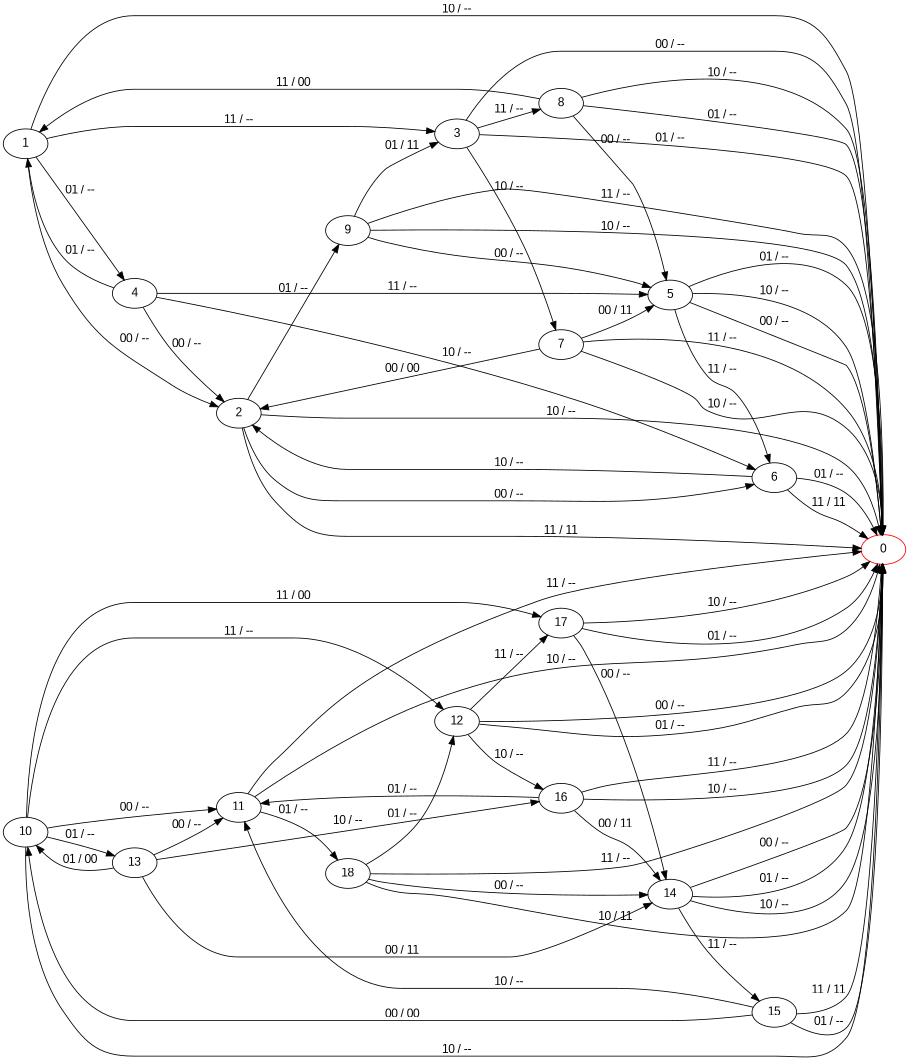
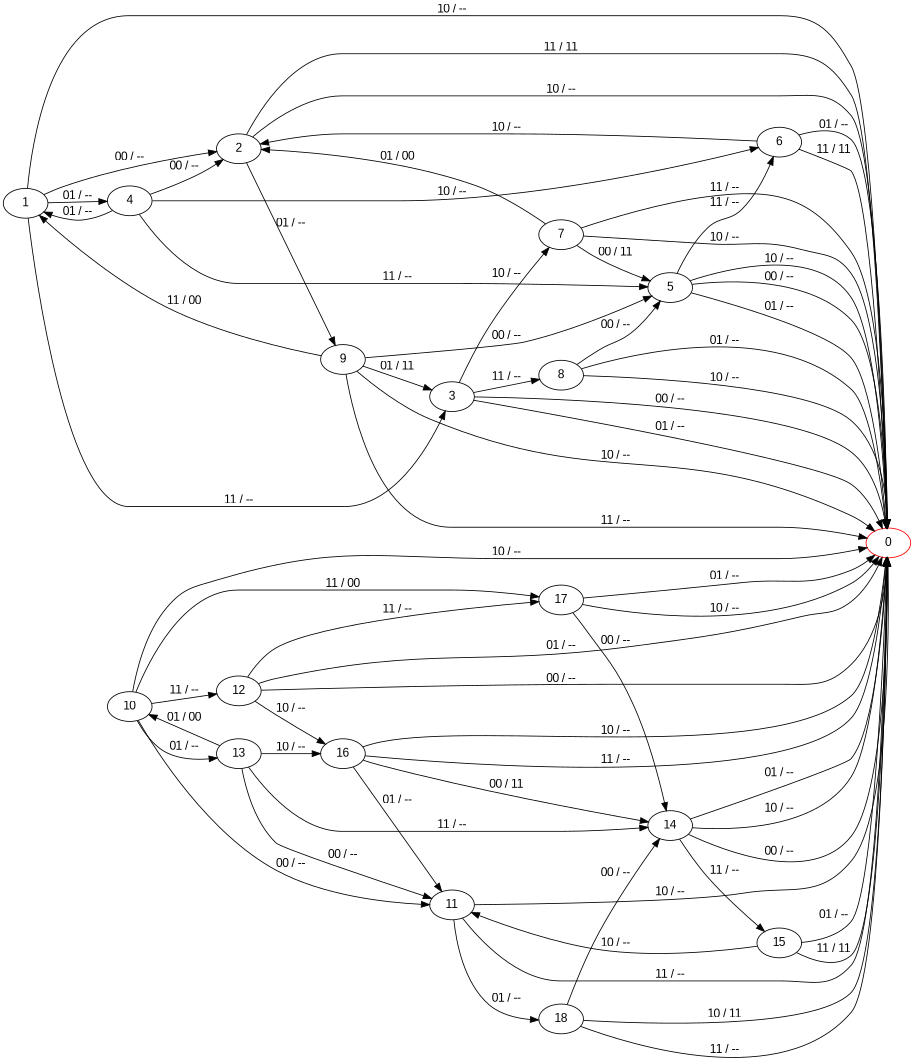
(289, 89) -> (173, 310)
(402, 369) -> (397, 157)
(478, 501) -> none
(426, 812) -> none
(402, 951) -> (452, 825)
(337, 1021) -> none
